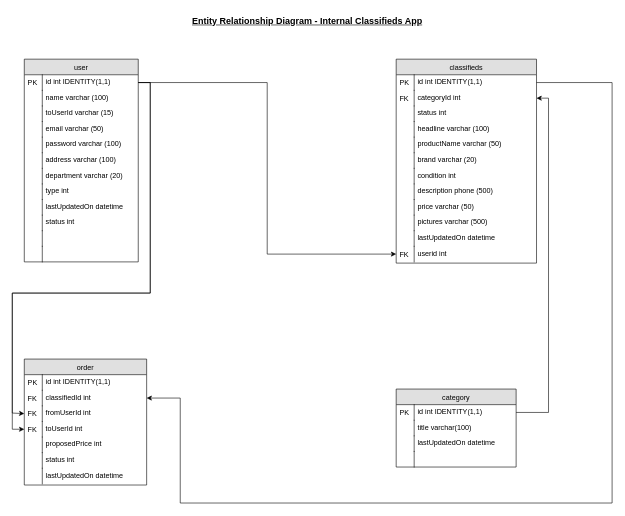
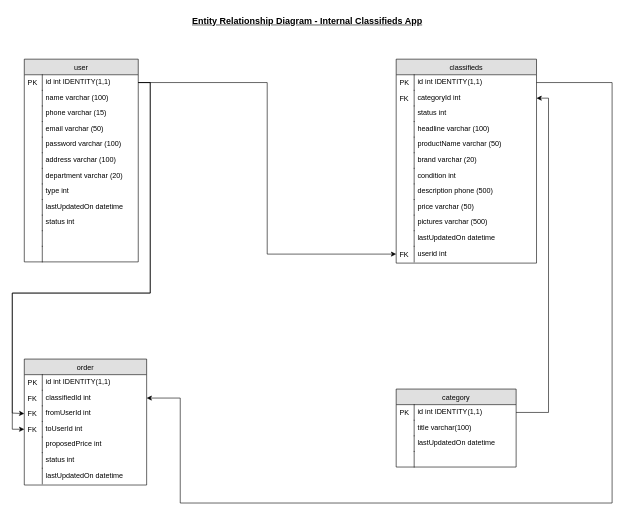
(88, 113) -> (82, 113)
